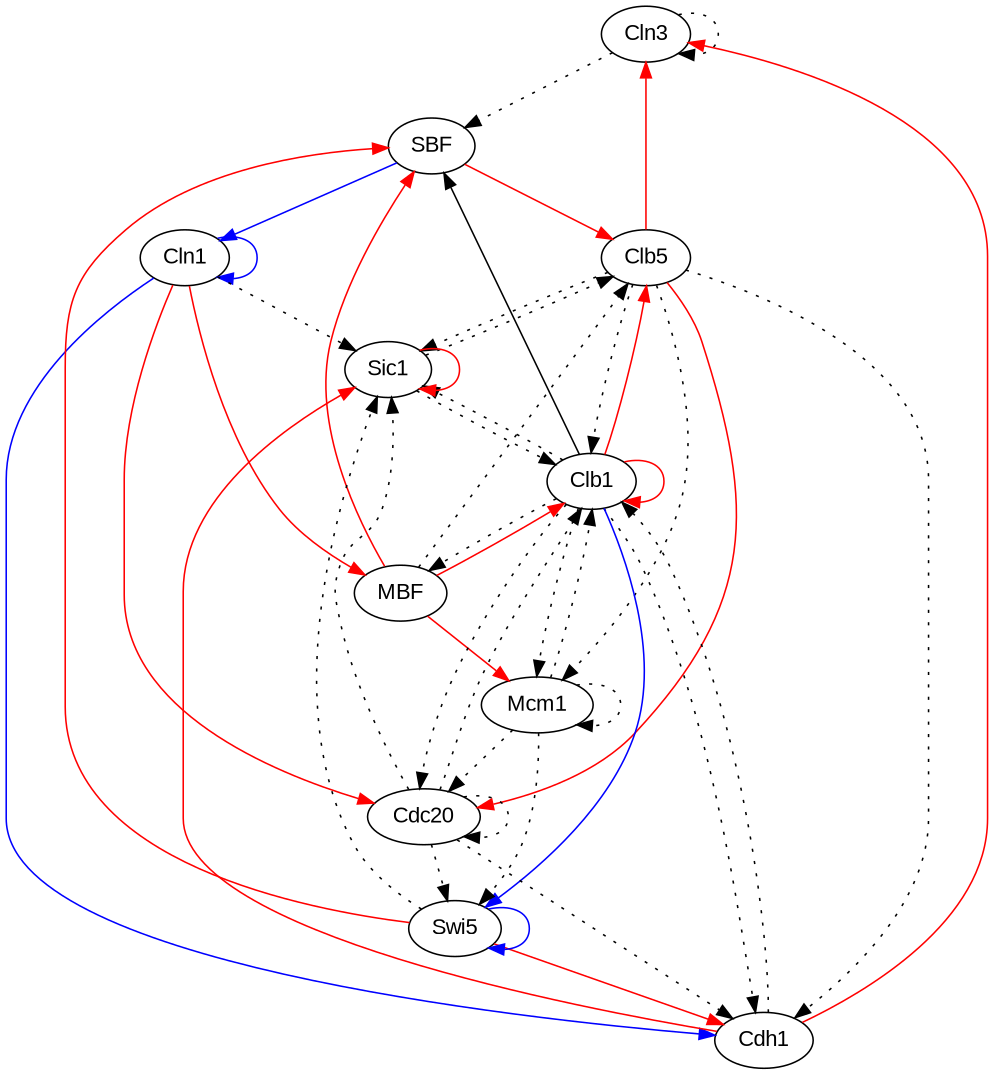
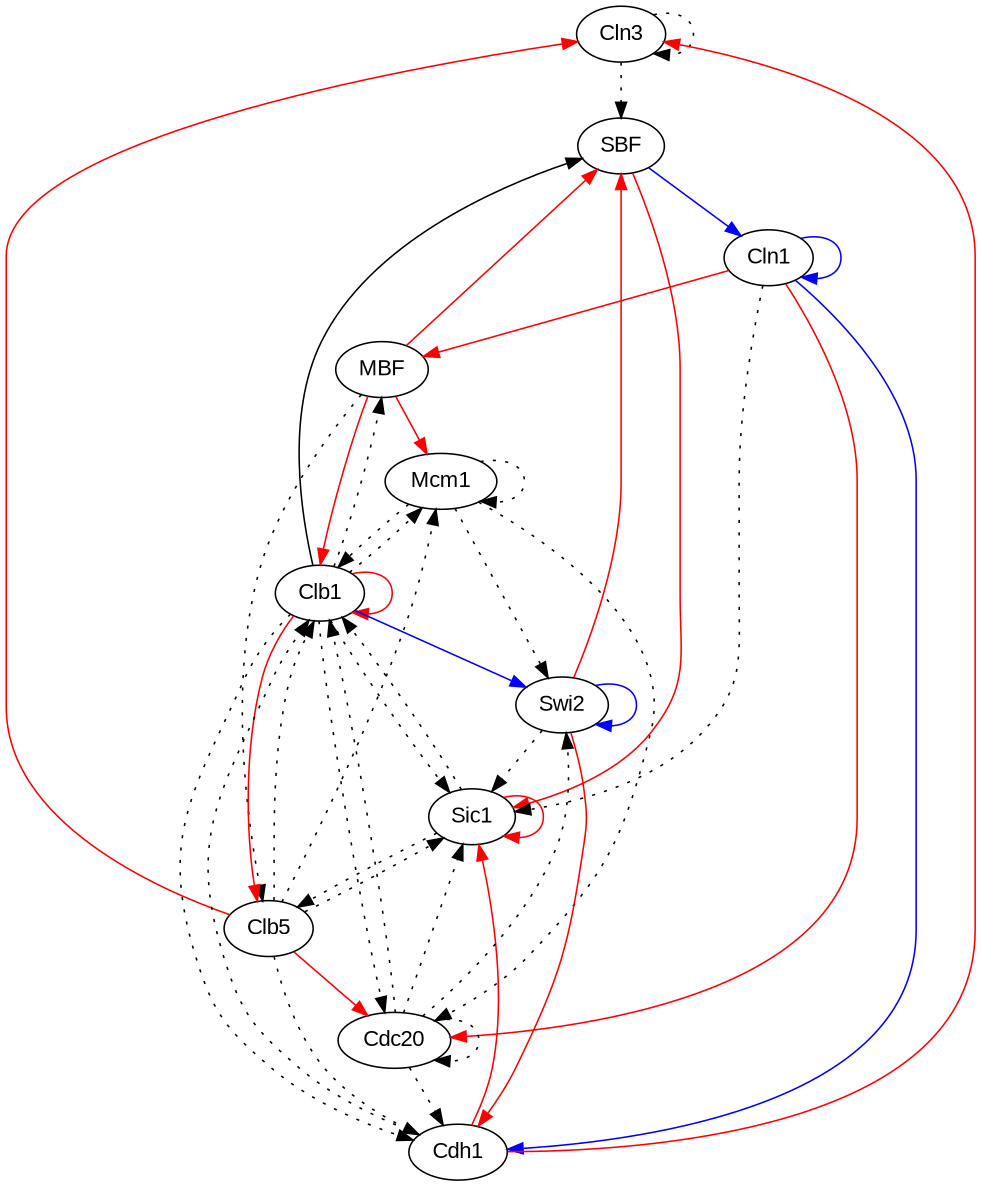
(532, 198) -> (680, 525)
(455, 929) -> (562, 705)
